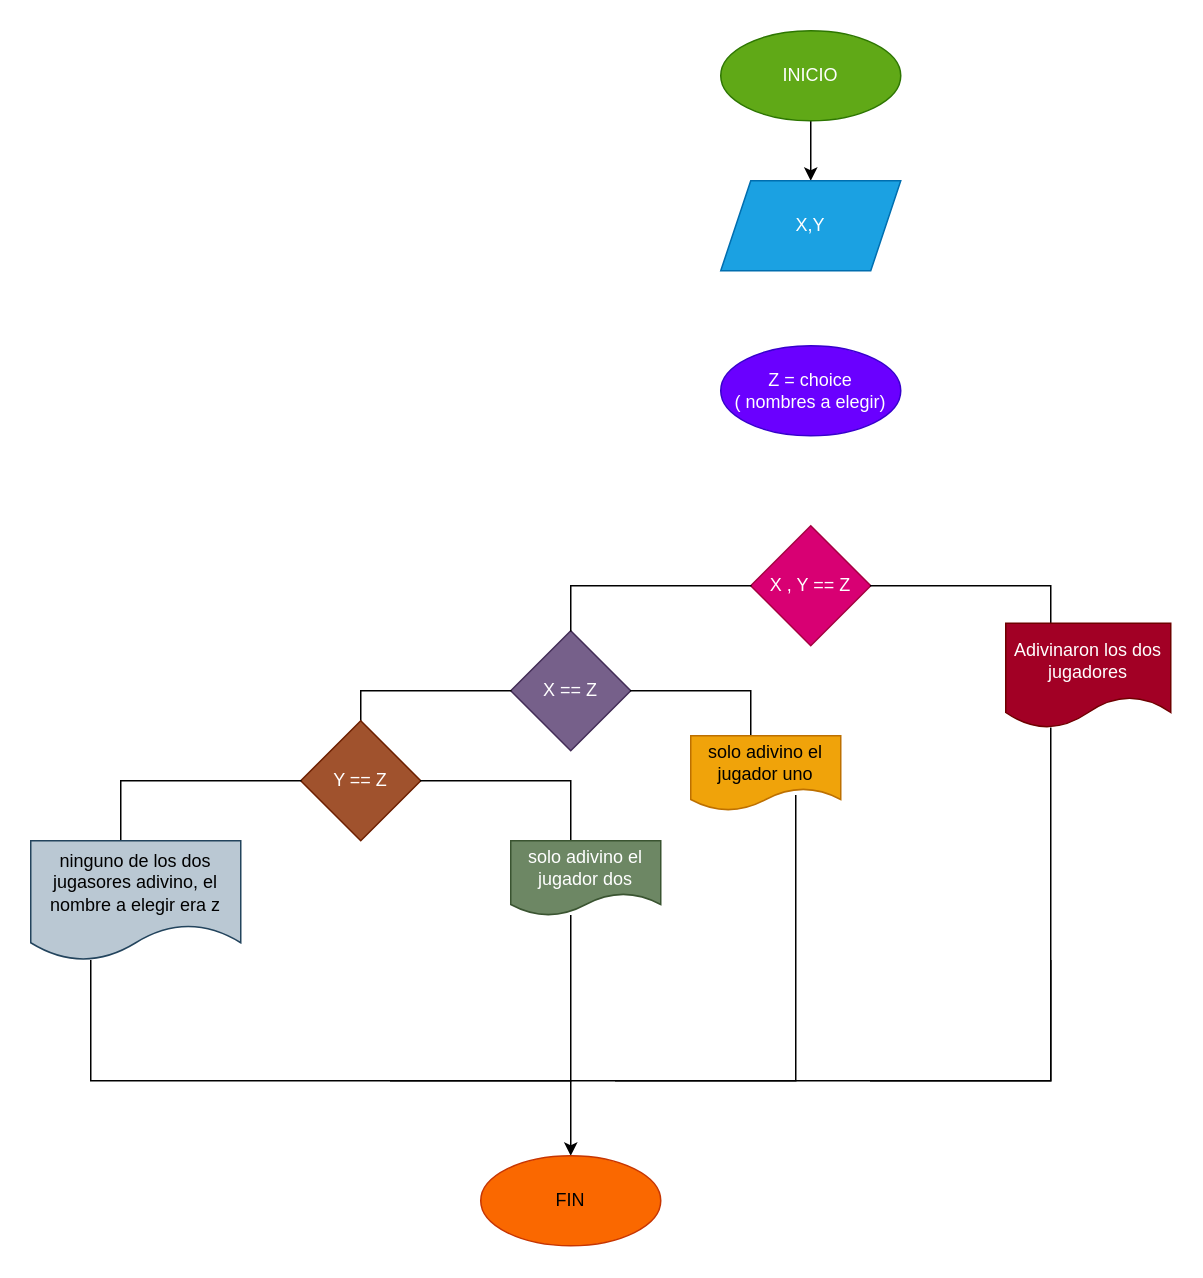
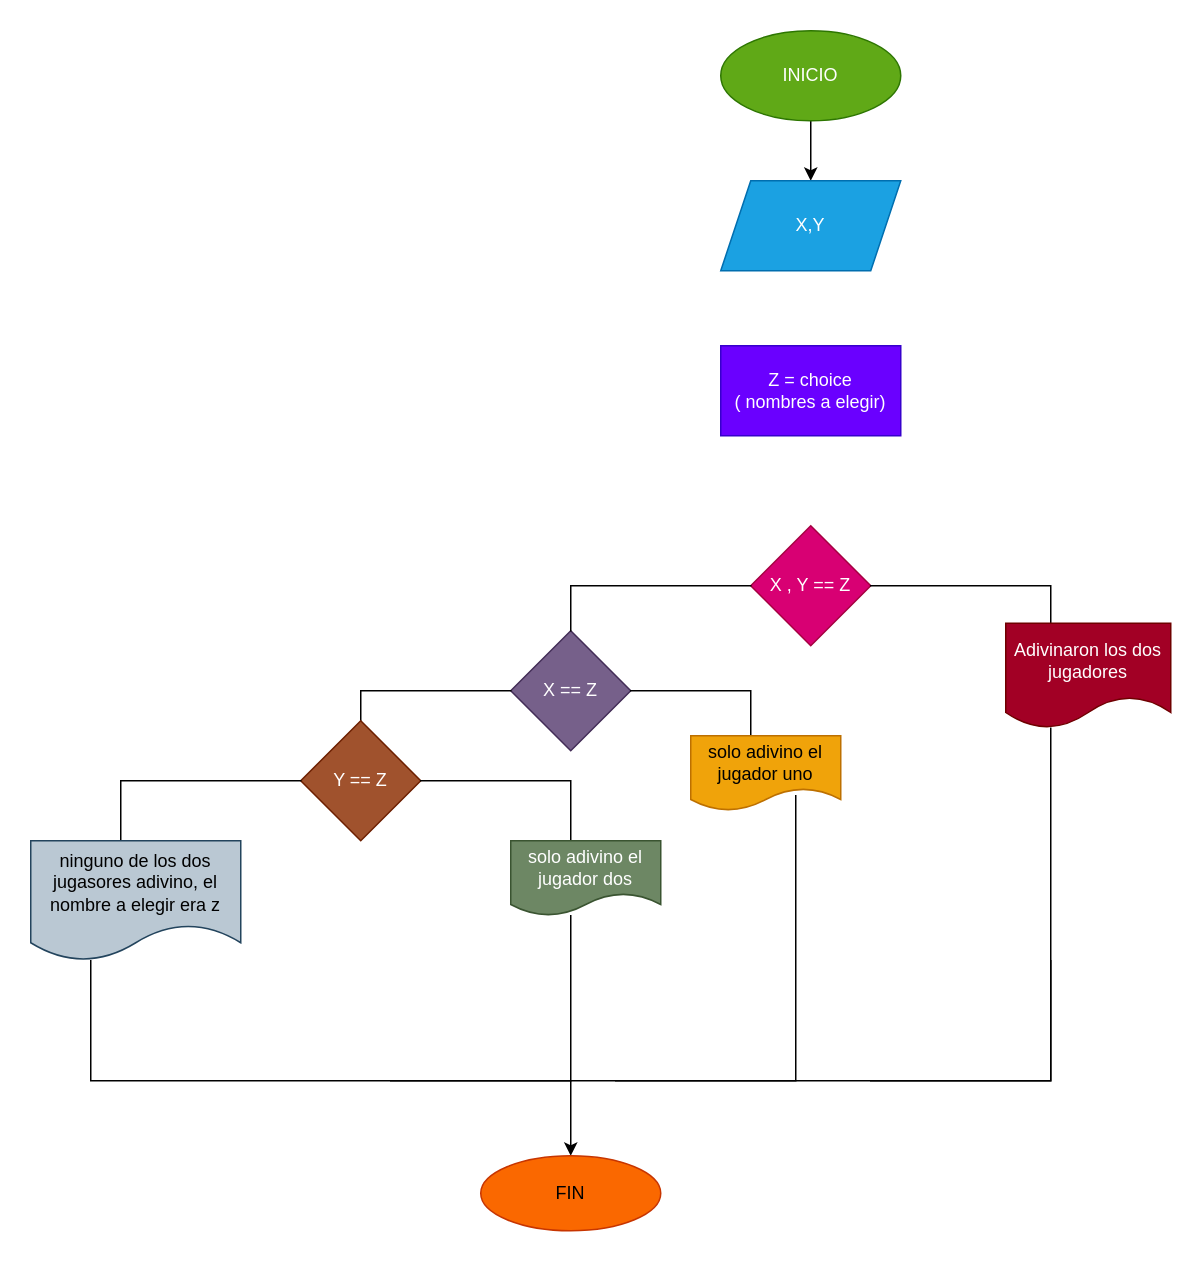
(811, 391) -> (811, 391)
(571, 1201) -> (571, 1193)
